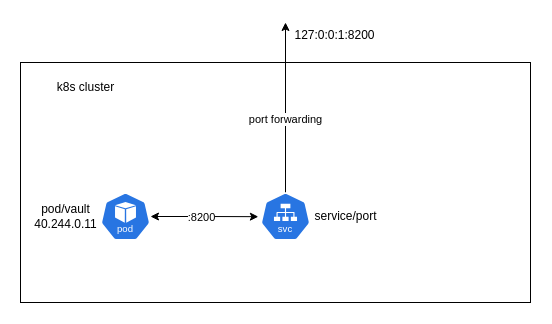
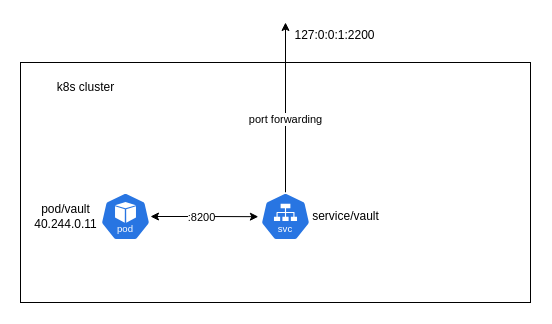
(335, 36) -> (335, 36)
(346, 217) -> (346, 217)
